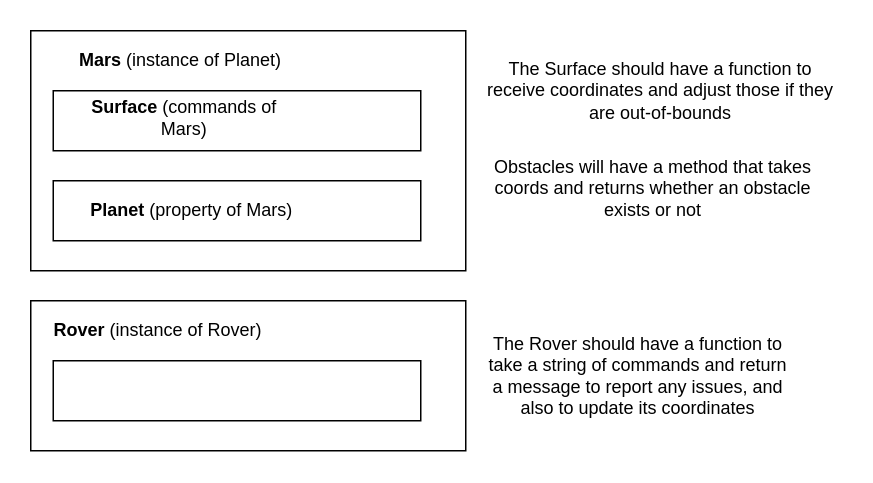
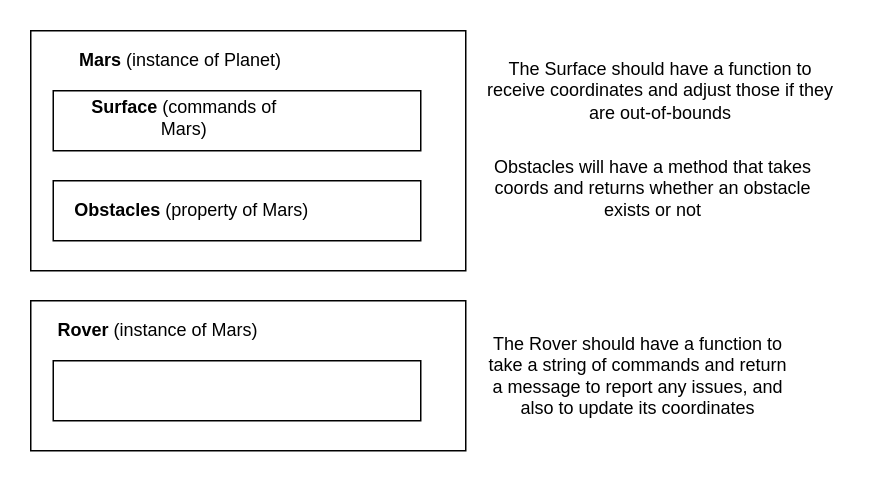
(192, 211) -> (192, 211)
(158, 331) -> (158, 331)
